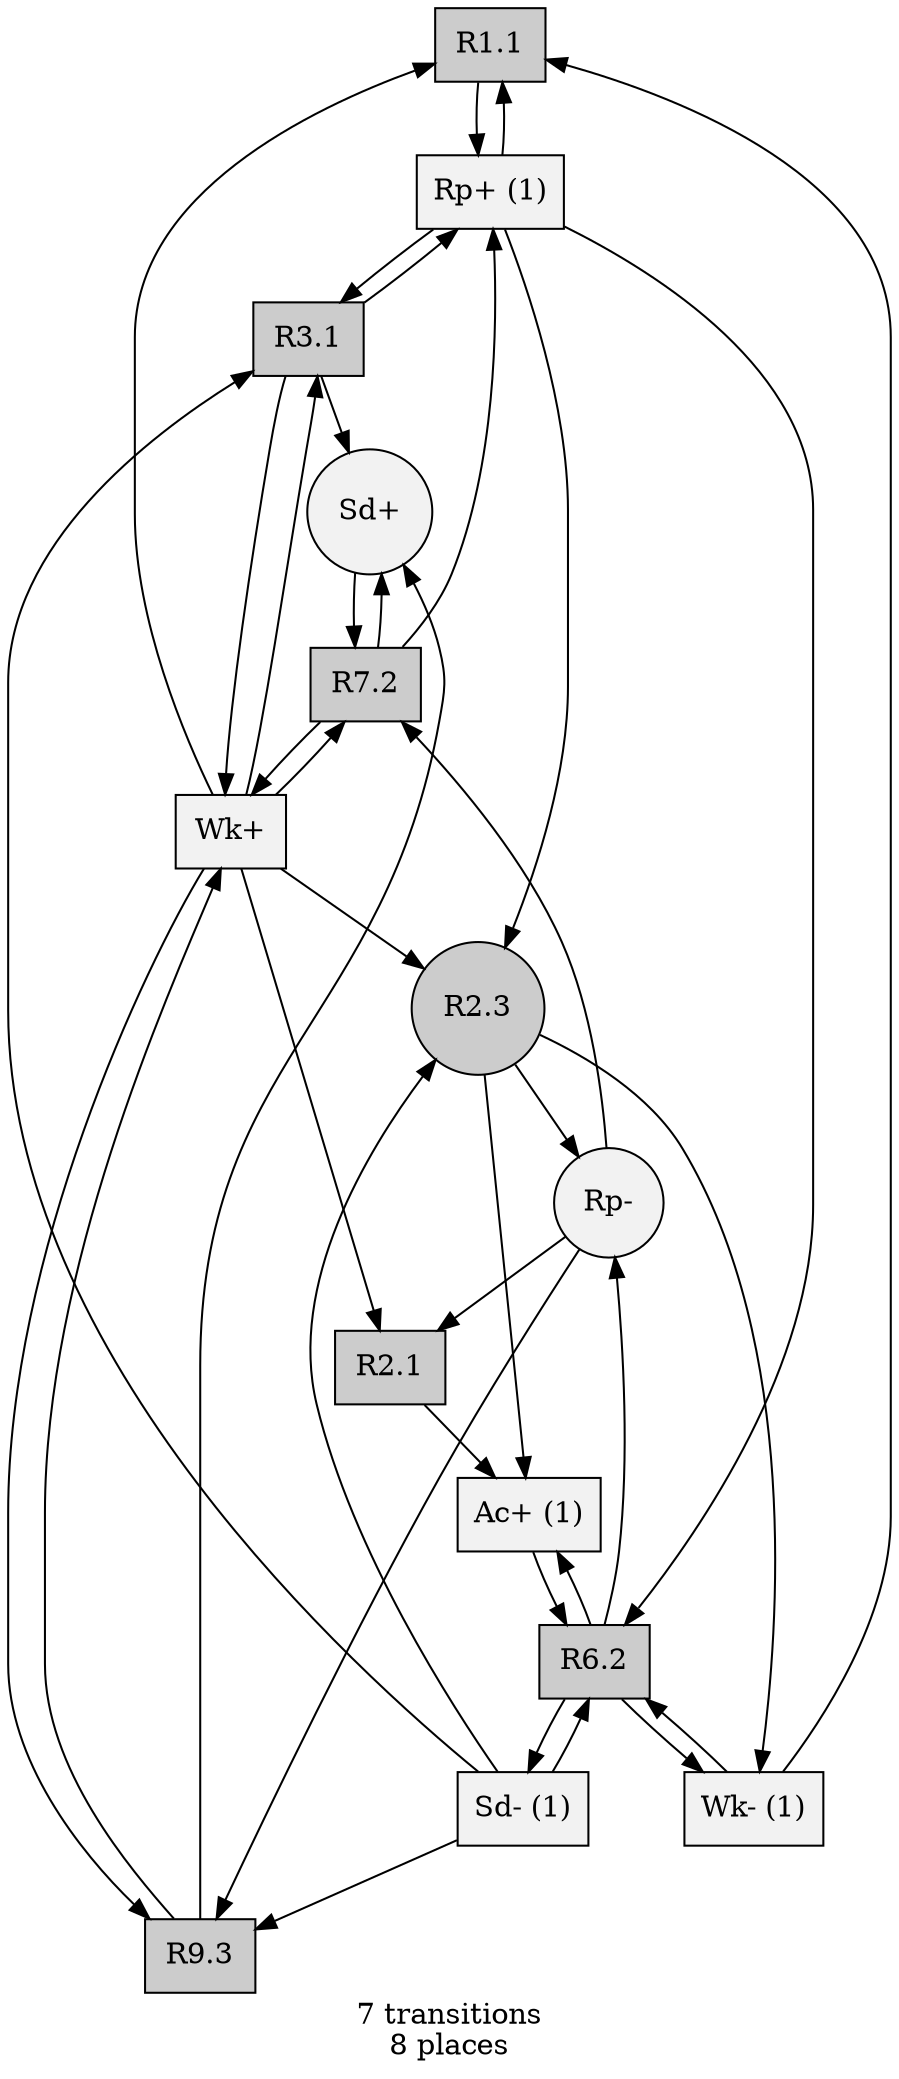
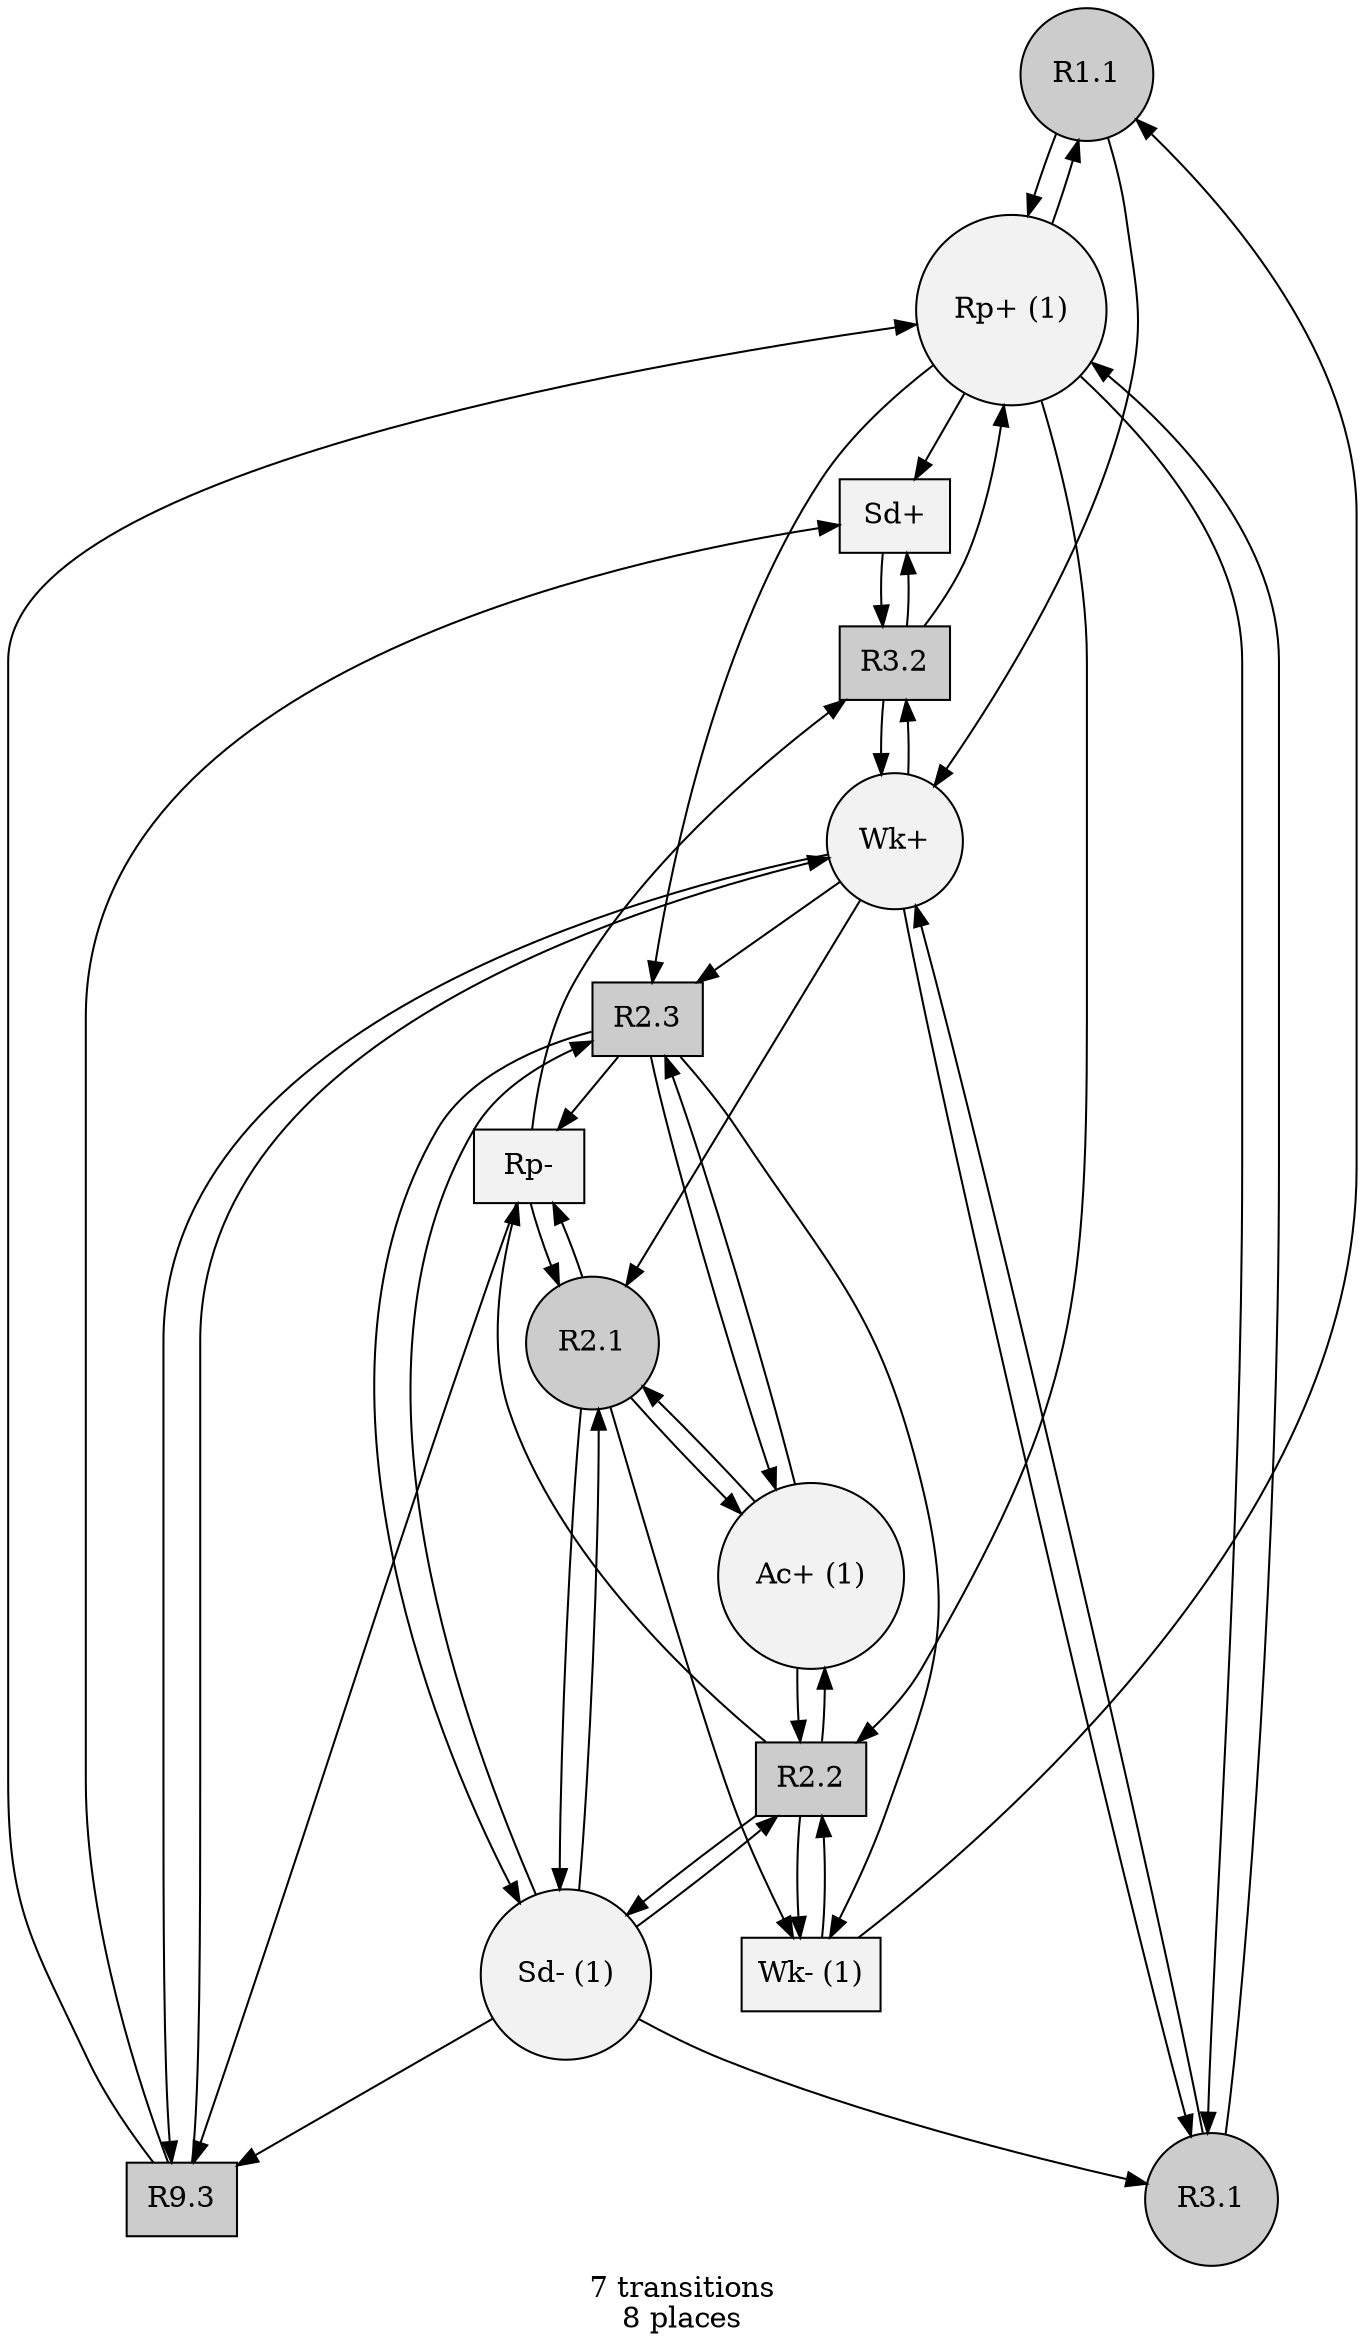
(490, 45) -> (1087, 75)
(490, 192) -> (1011, 310)
(309, 339) -> (1212, 2200)
(135, 367) -> (1106, 470)
(332, 405) -> (945, 428)
(370, 512) -> (895, 516)
(366, 685) -> (895, 663)
(231, 832) -> (895, 841)
none -> (8, 937)
(478, 1008) -> (648, 1019)
(609, 1203) -> (529, 1166)
none -> (573, 1250)
none -> (738, 1279)
(390, 1368) -> (592, 1343)
none -> (376, 1419)
none -> (707, 1451)
(529, 1515) -> (811, 1576)
none -> (566, 1638)
none -> (680, 1641)
none -> (593, 1660)
(595, 1662) -> (811, 1779)
(523, 1809) -> (566, 1975)
